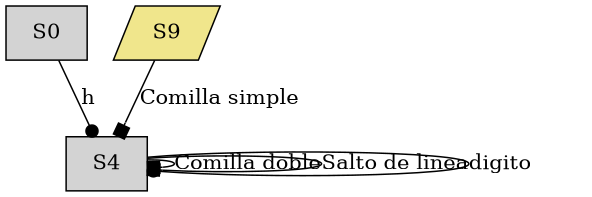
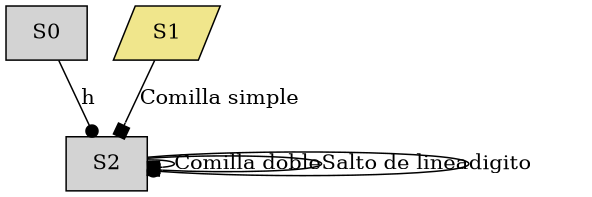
(167, 33) -> (167, 33)
(107, 164) -> (107, 164)
